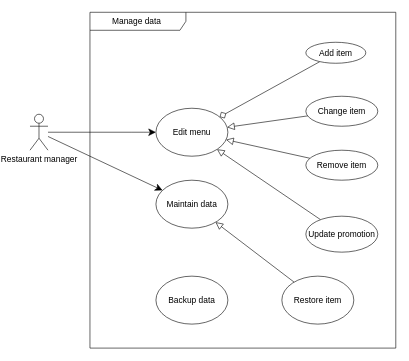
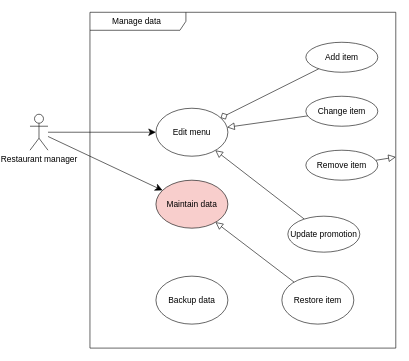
(336, 53) -> (342, 57)
(271, 150) -> (382, 159)
(192, 204) -> (192, 204)
(342, 234) -> (324, 234)
